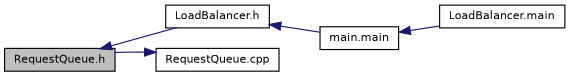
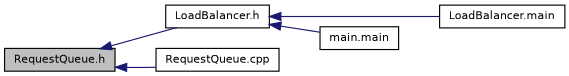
(425, 28) -> (360, 17)
(130, 52) -> (141, 67)
